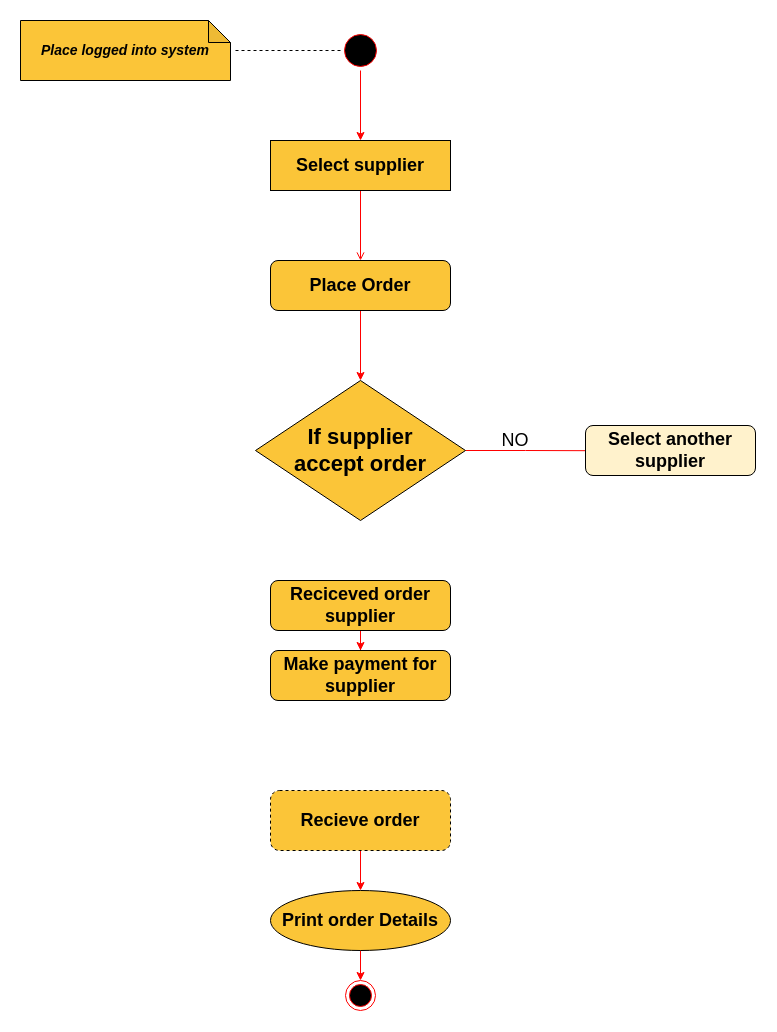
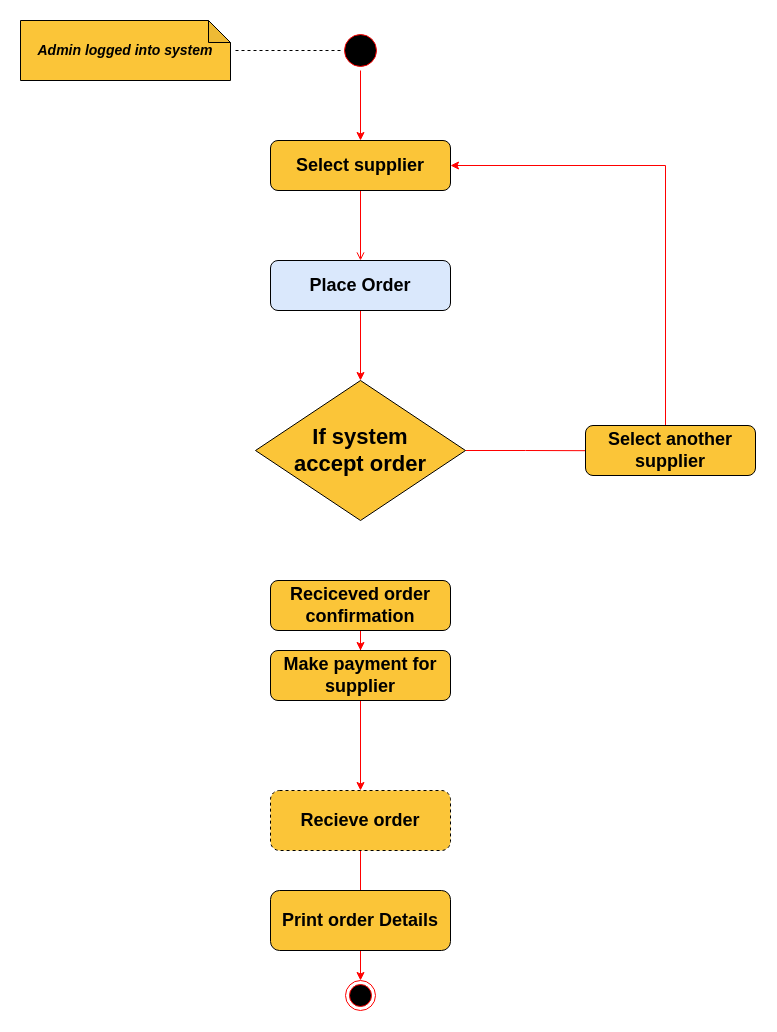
(126, 51) -> (126, 51)
(361, 166) -> (361, 166)
none -> (666, 195)
(361, 286) -> (361, 286)
(516, 441) -> none
(361, 451) -> (361, 451)
(671, 451) -> (671, 451)
(361, 606) -> (361, 606)
none -> (361, 742)
(361, 882) -> (361, 885)
(361, 921) -> (361, 921)
